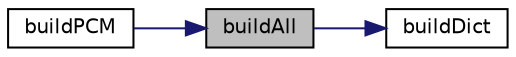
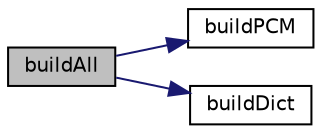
(160, 28) -> (142, 50)
